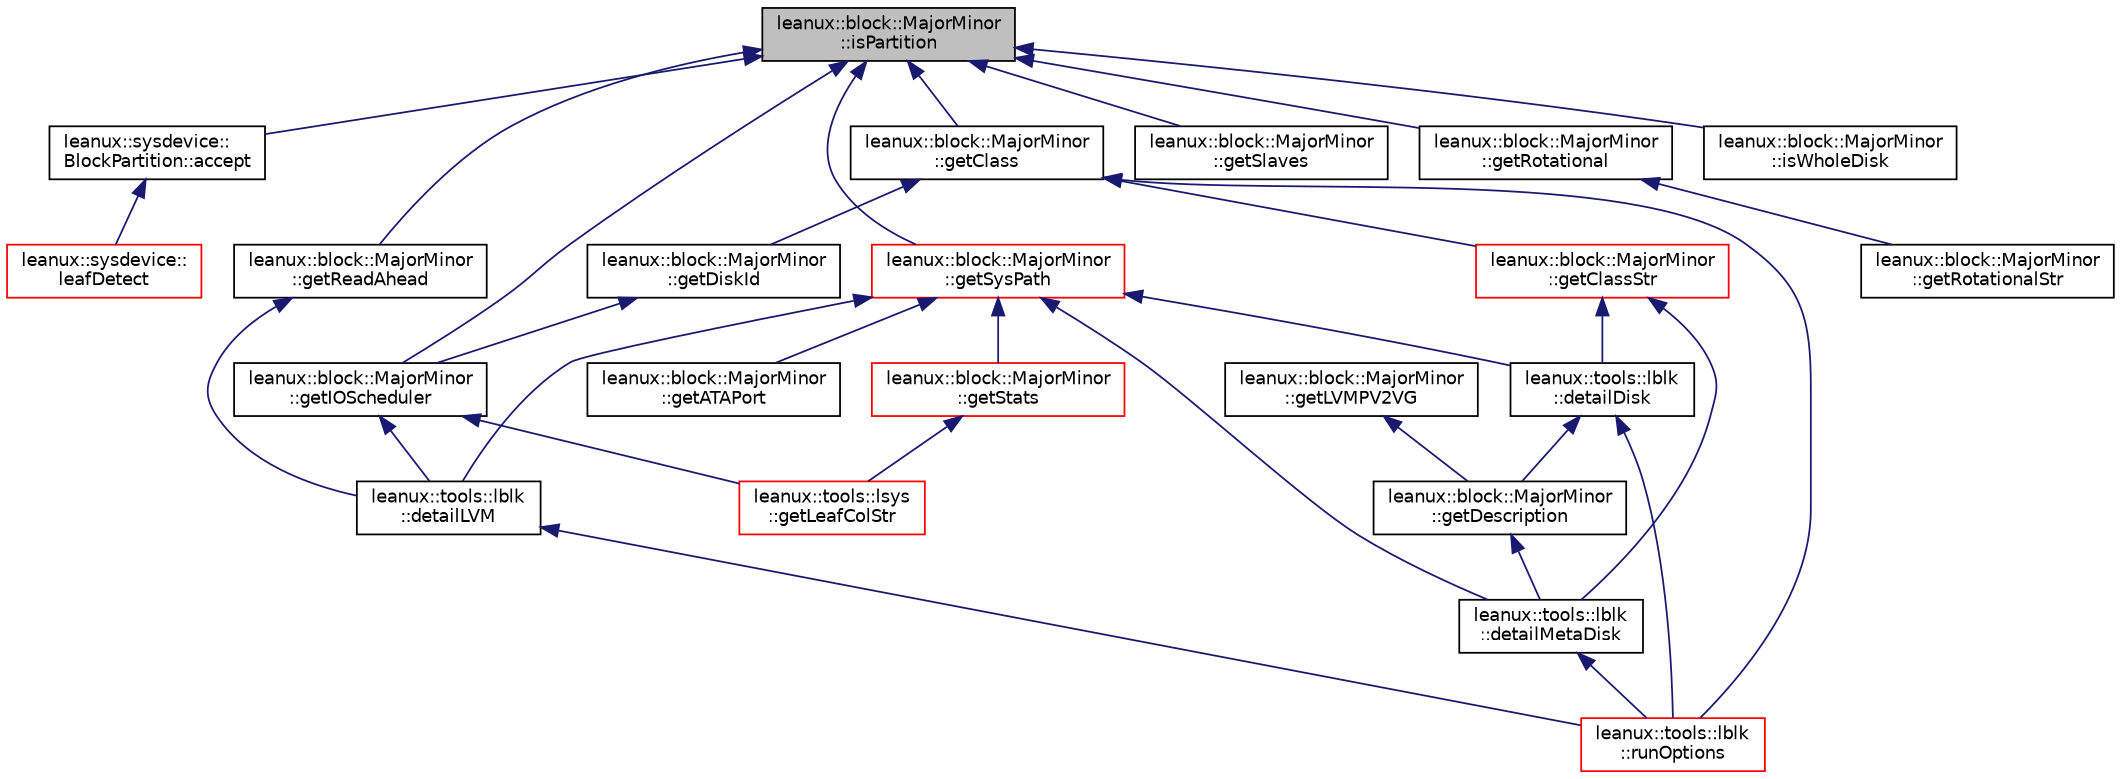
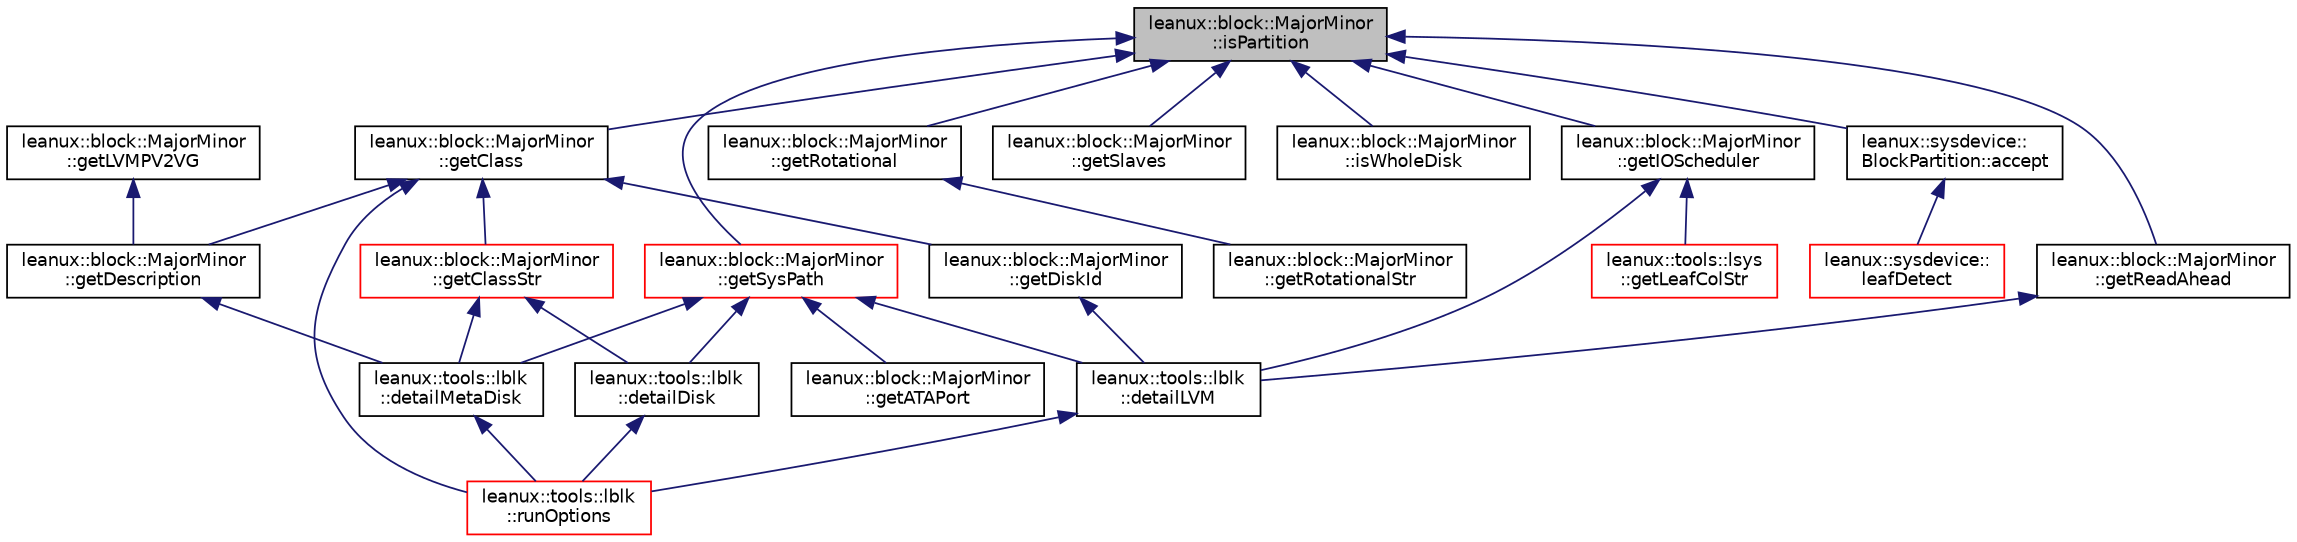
(528, 333) -> (1119, 337)
(998, 390) -> none
(1545, 456) -> (299, 215)
